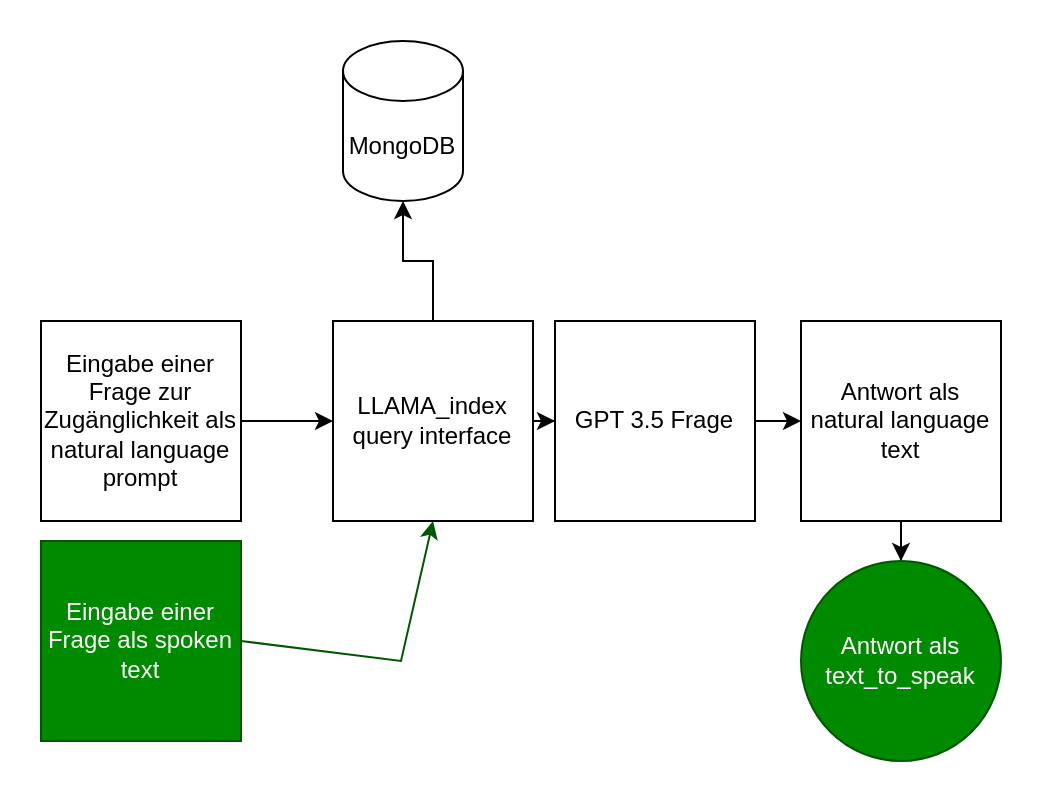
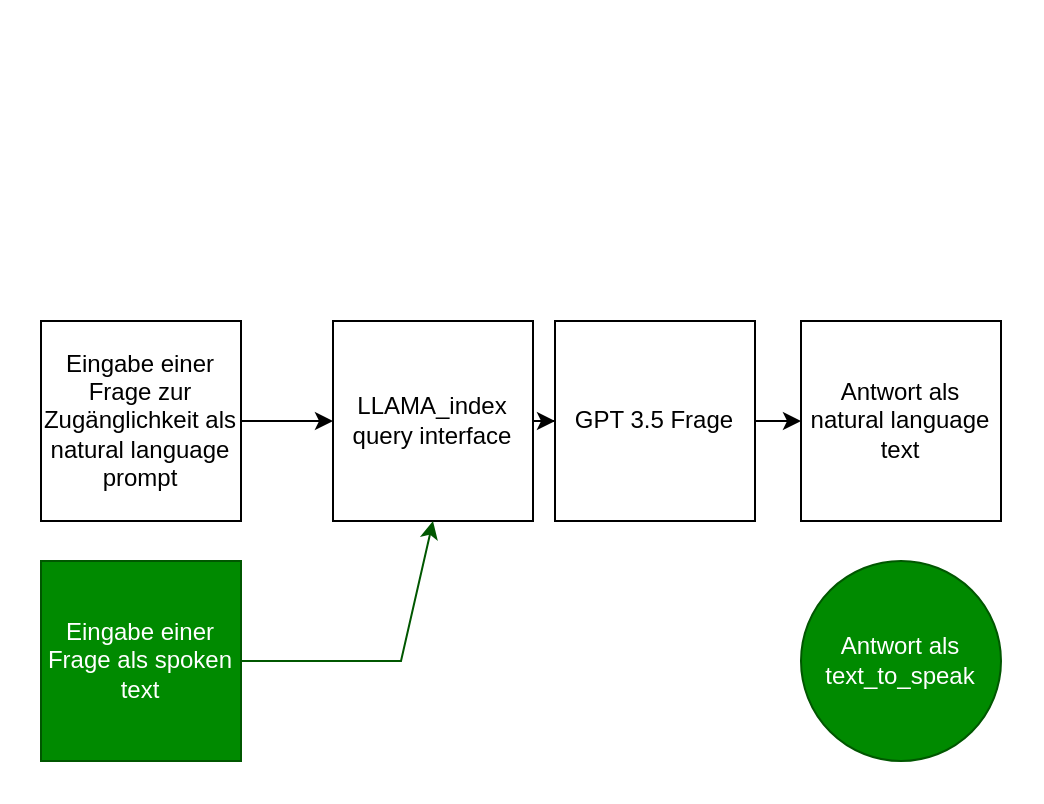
(403, 121) -> none
(425, 261) -> none
(901, 548) -> none
(141, 641) -> (141, 661)
